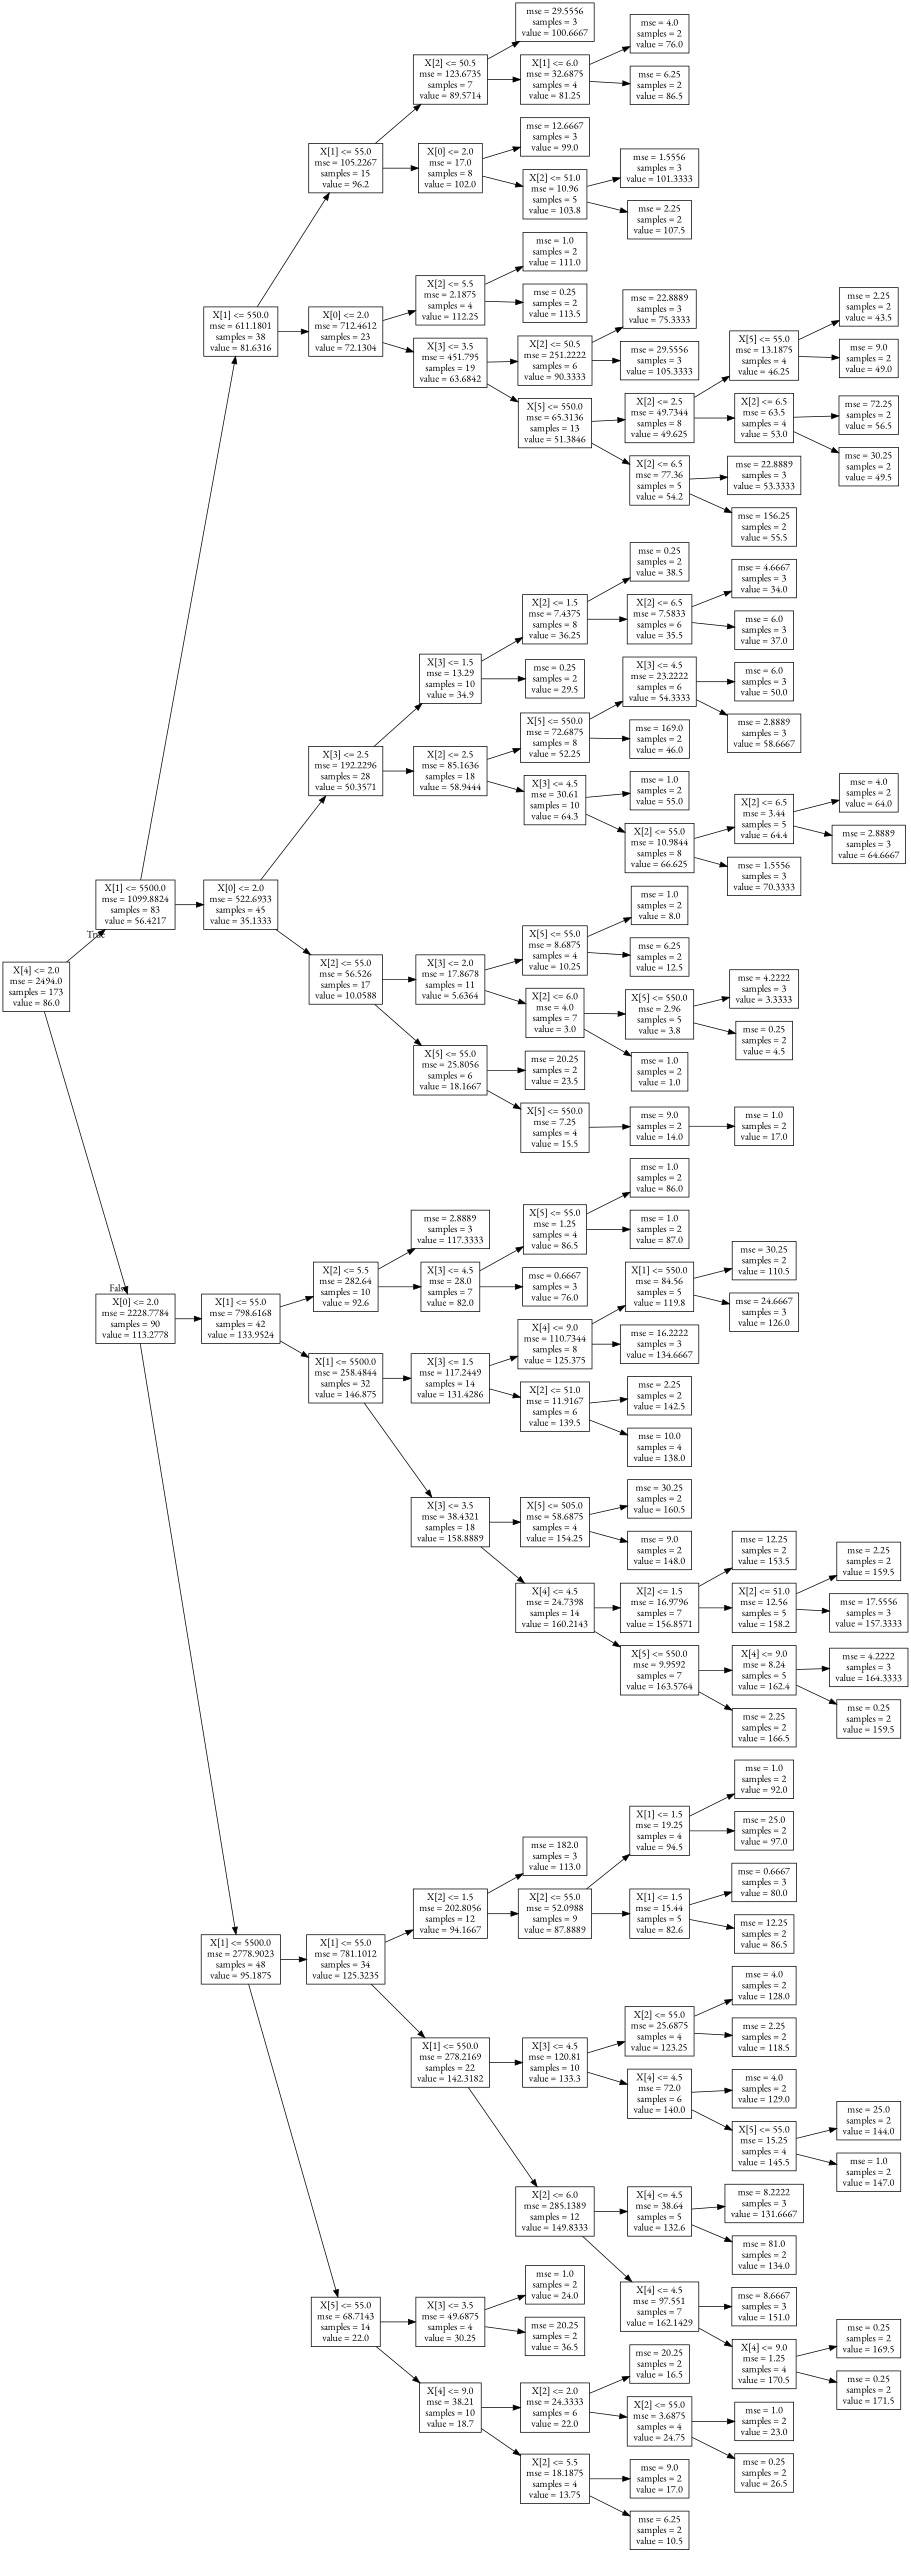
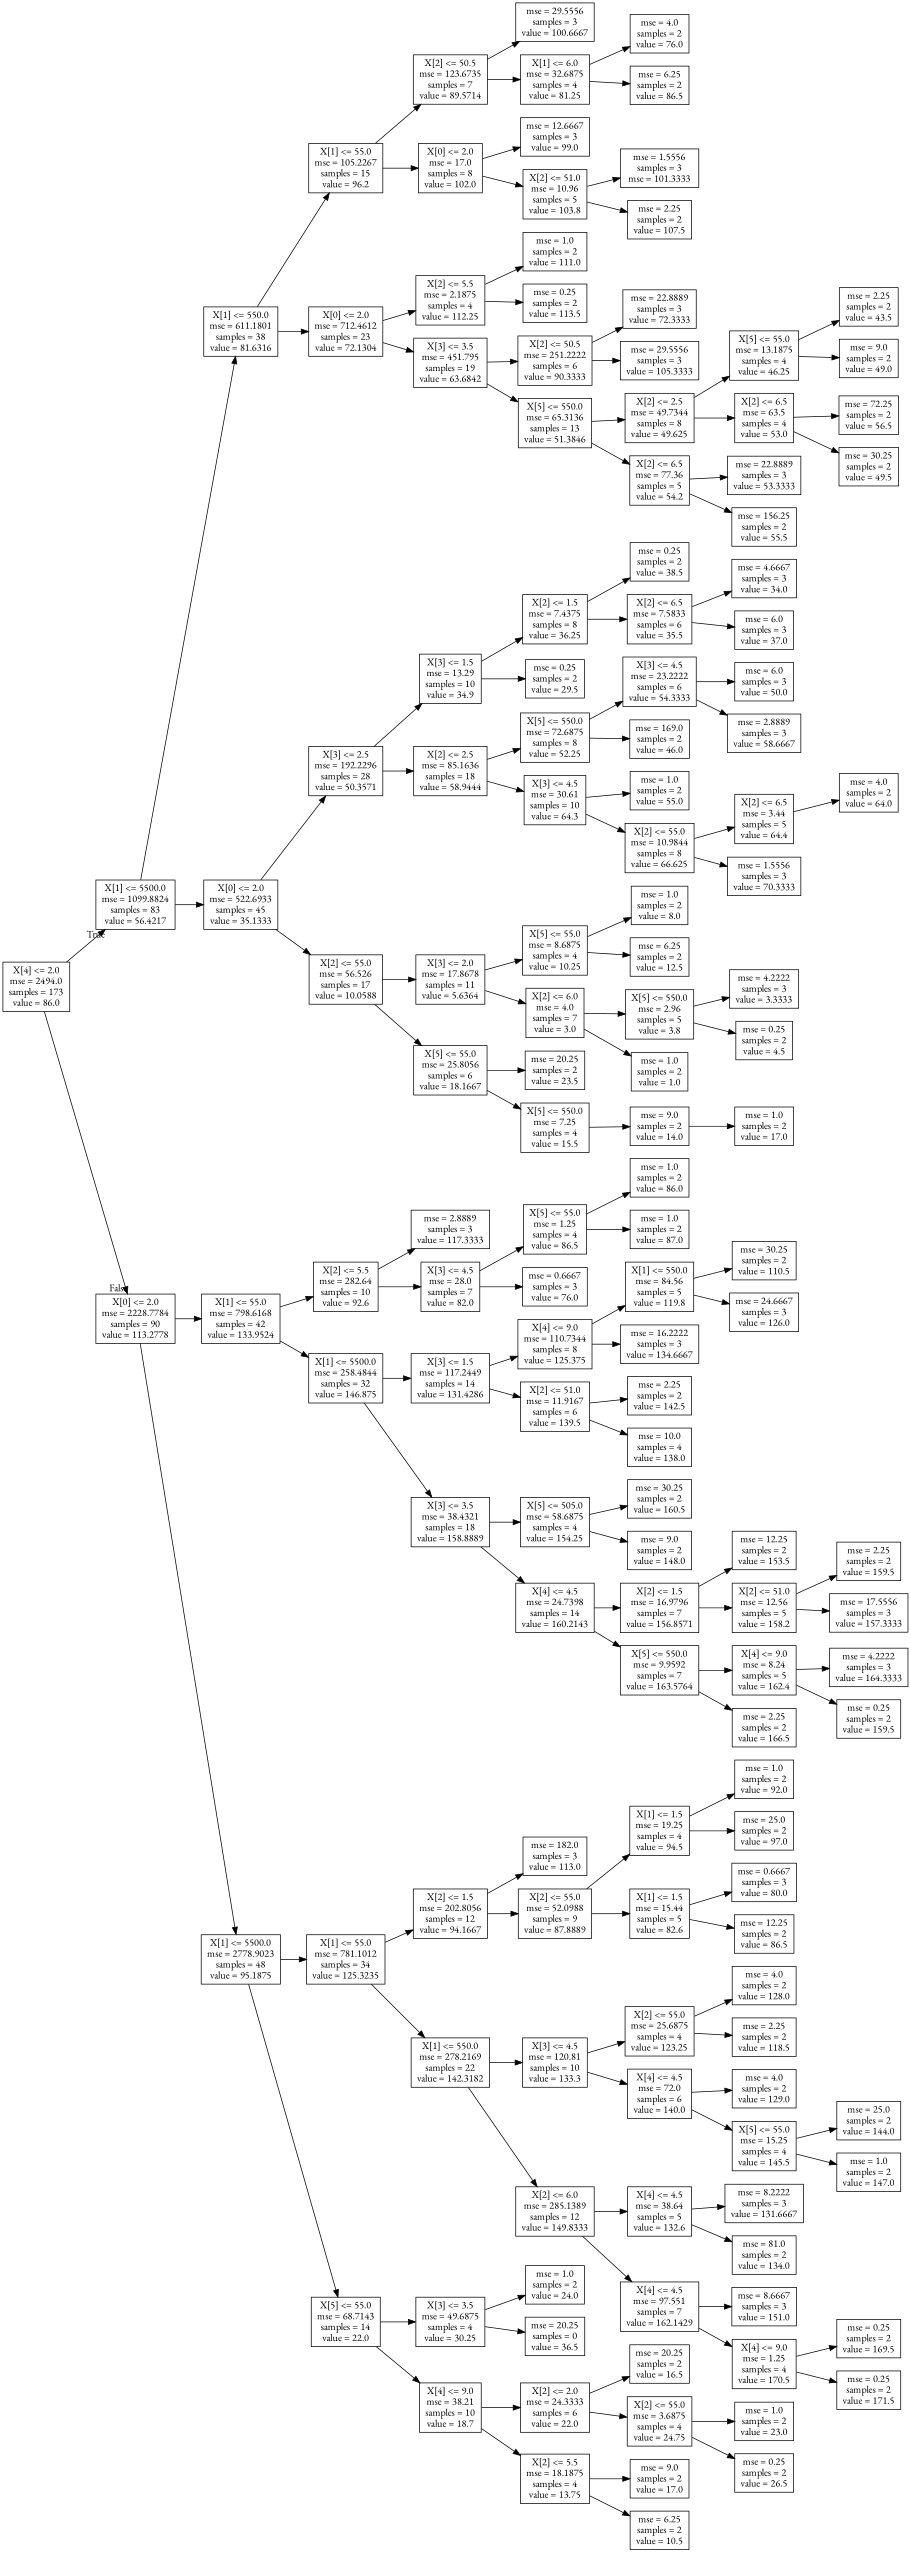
(660, 168) -> (660, 168)
(660, 309) -> (660, 309)
(869, 844) -> none
(555, 2336) -> (555, 2336)
